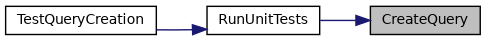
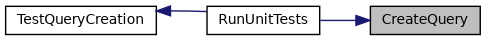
(174, 30) -> (189, 11)
